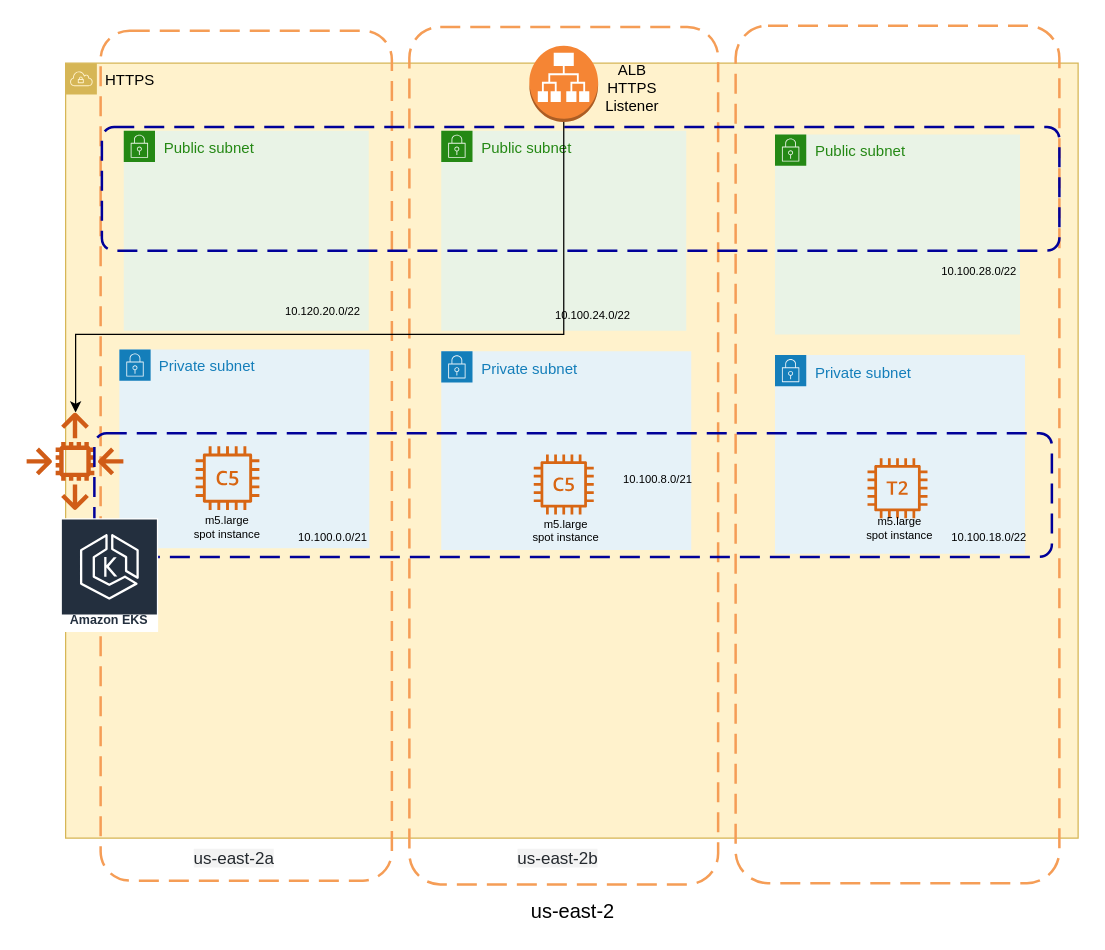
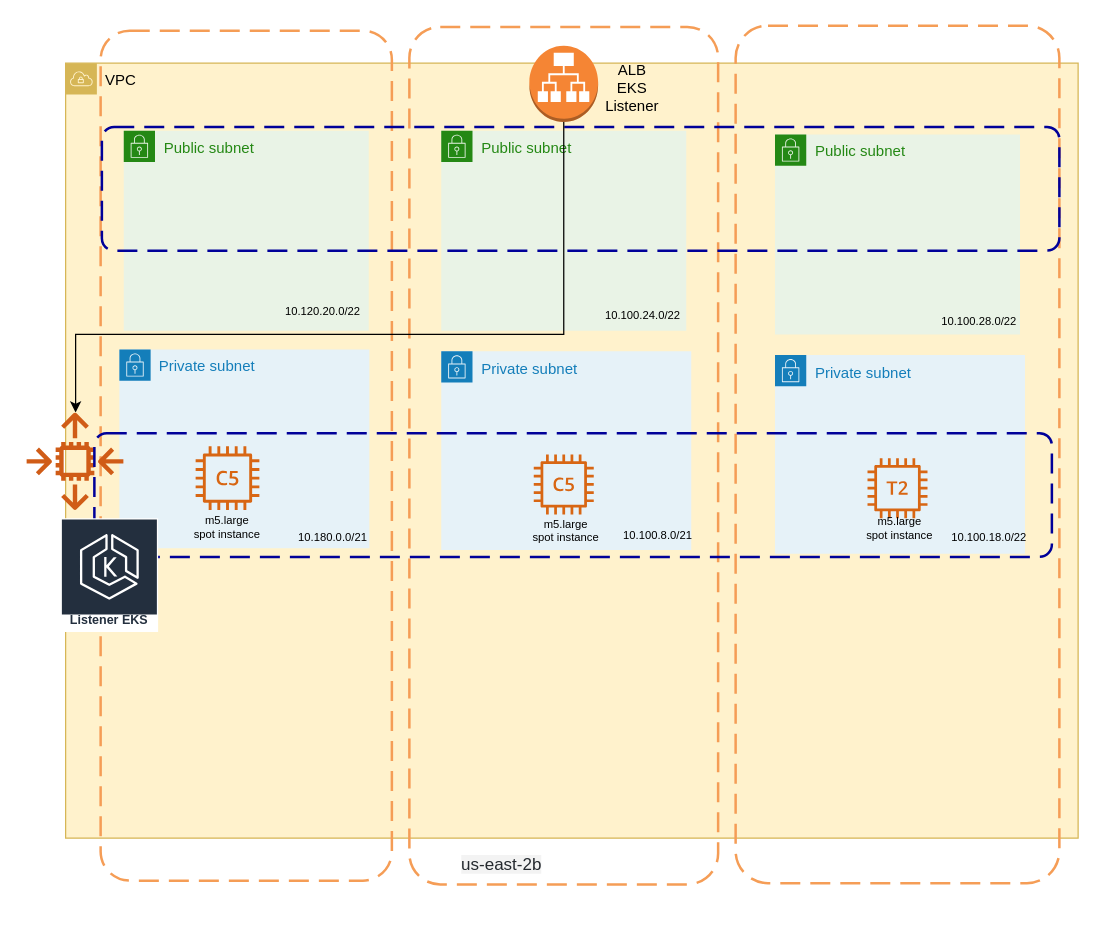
(127, 81) -> (118, 81)
(633, 88) -> (633, 88)
(979, 272) -> (979, 322)
(593, 316) -> (643, 316)
(658, 479) -> (658, 536)
(333, 538) -> (333, 538)
(109, 619) -> (109, 619)
(234, 857) -> none
(558, 857) -> (502, 863)
(573, 911) -> none
